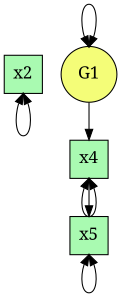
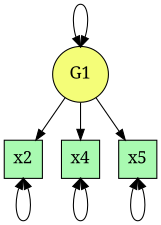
none -> (54, 115)
(89, 195) -> (108, 115)
